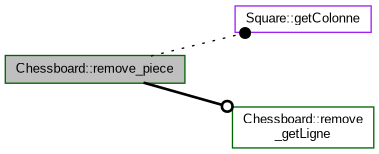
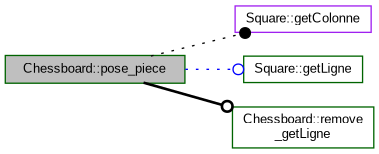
(95, 69) -> (95, 69)
none -> (303, 69)
